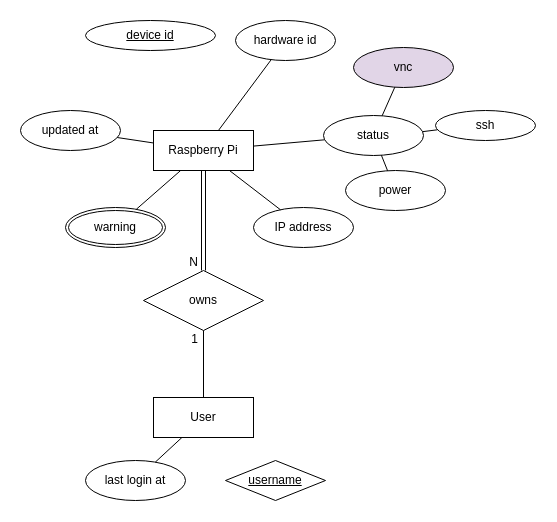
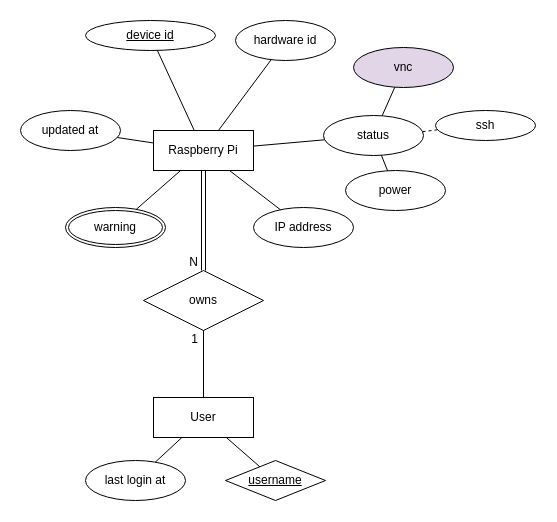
none -> (176, 90)
(429, 131) -> (429, 131)
none -> (243, 452)
